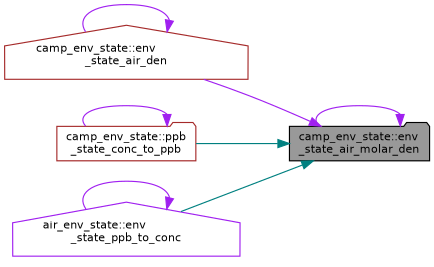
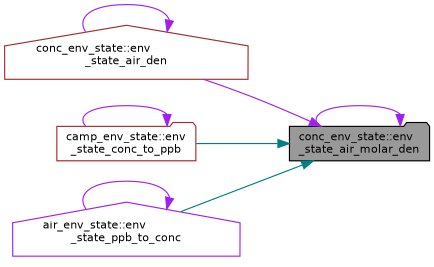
(126, 55) -> (126, 55)
(126, 144) -> (126, 144)
(360, 144) -> (360, 144)
